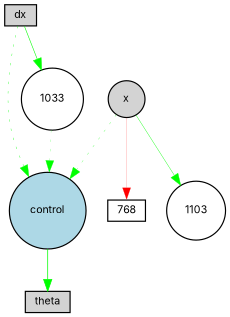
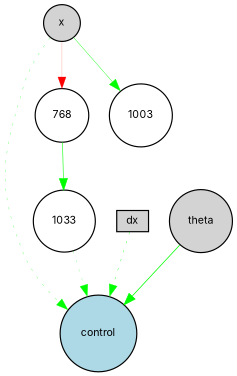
(31, 43) -> (63, 160)
(127, 211) -> (62, 115)
(196, 211) -> (141, 115)
(48, 264) -> (156, 270)
(48, 302) -> (201, 221)
